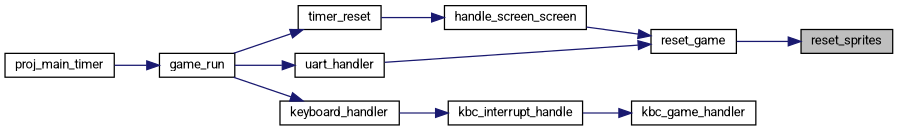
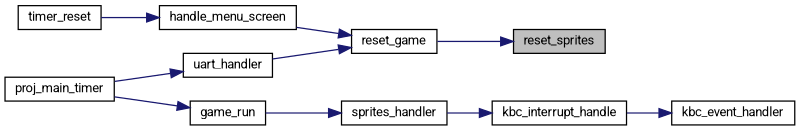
(515, 18) -> (228, 18)
(262, 43) -> none
(258, 65) -> (143, 77)
(340, 113) -> (394, 113)
(694, 113) -> (733, 113)
